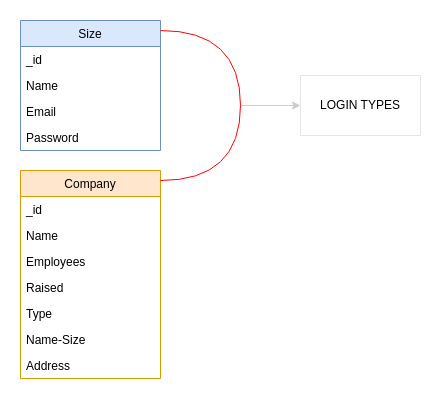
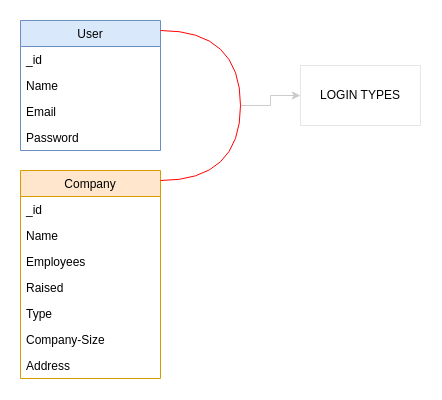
(90, 34) -> (90, 34)
(361, 106) -> (361, 96)
(55, 340) -> (65, 340)
